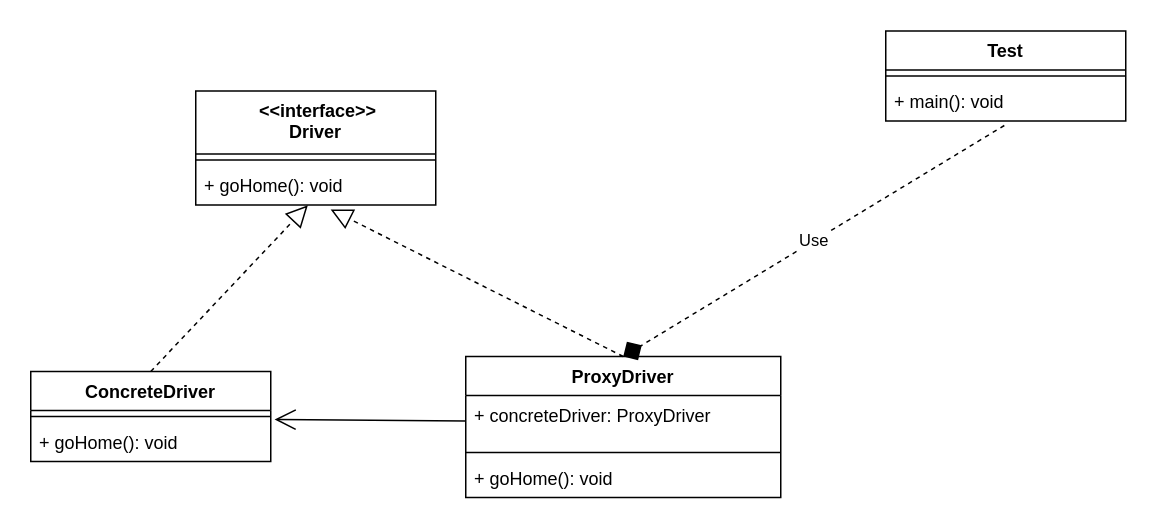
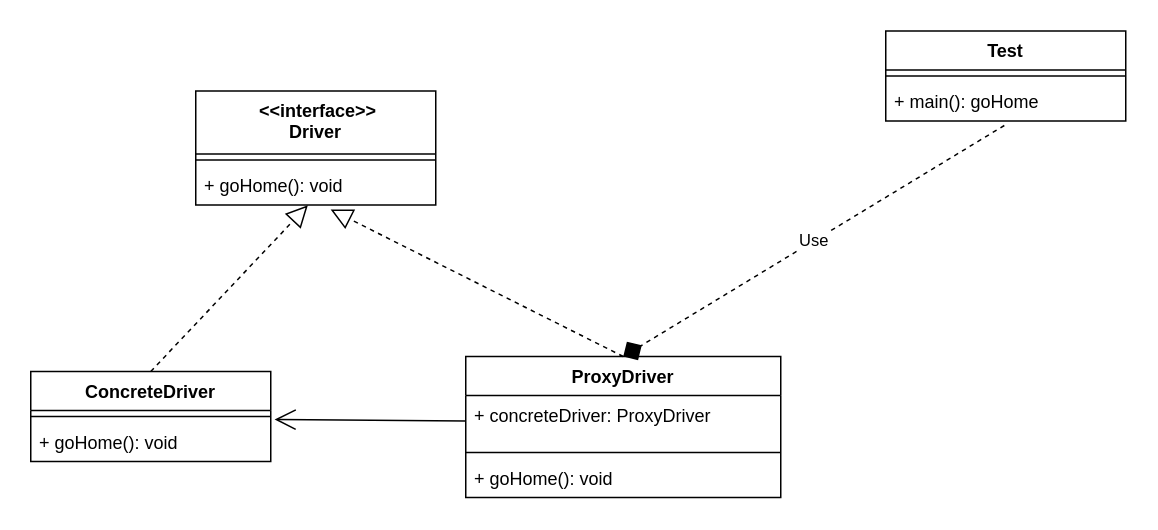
(953, 102) -> (965, 102)
